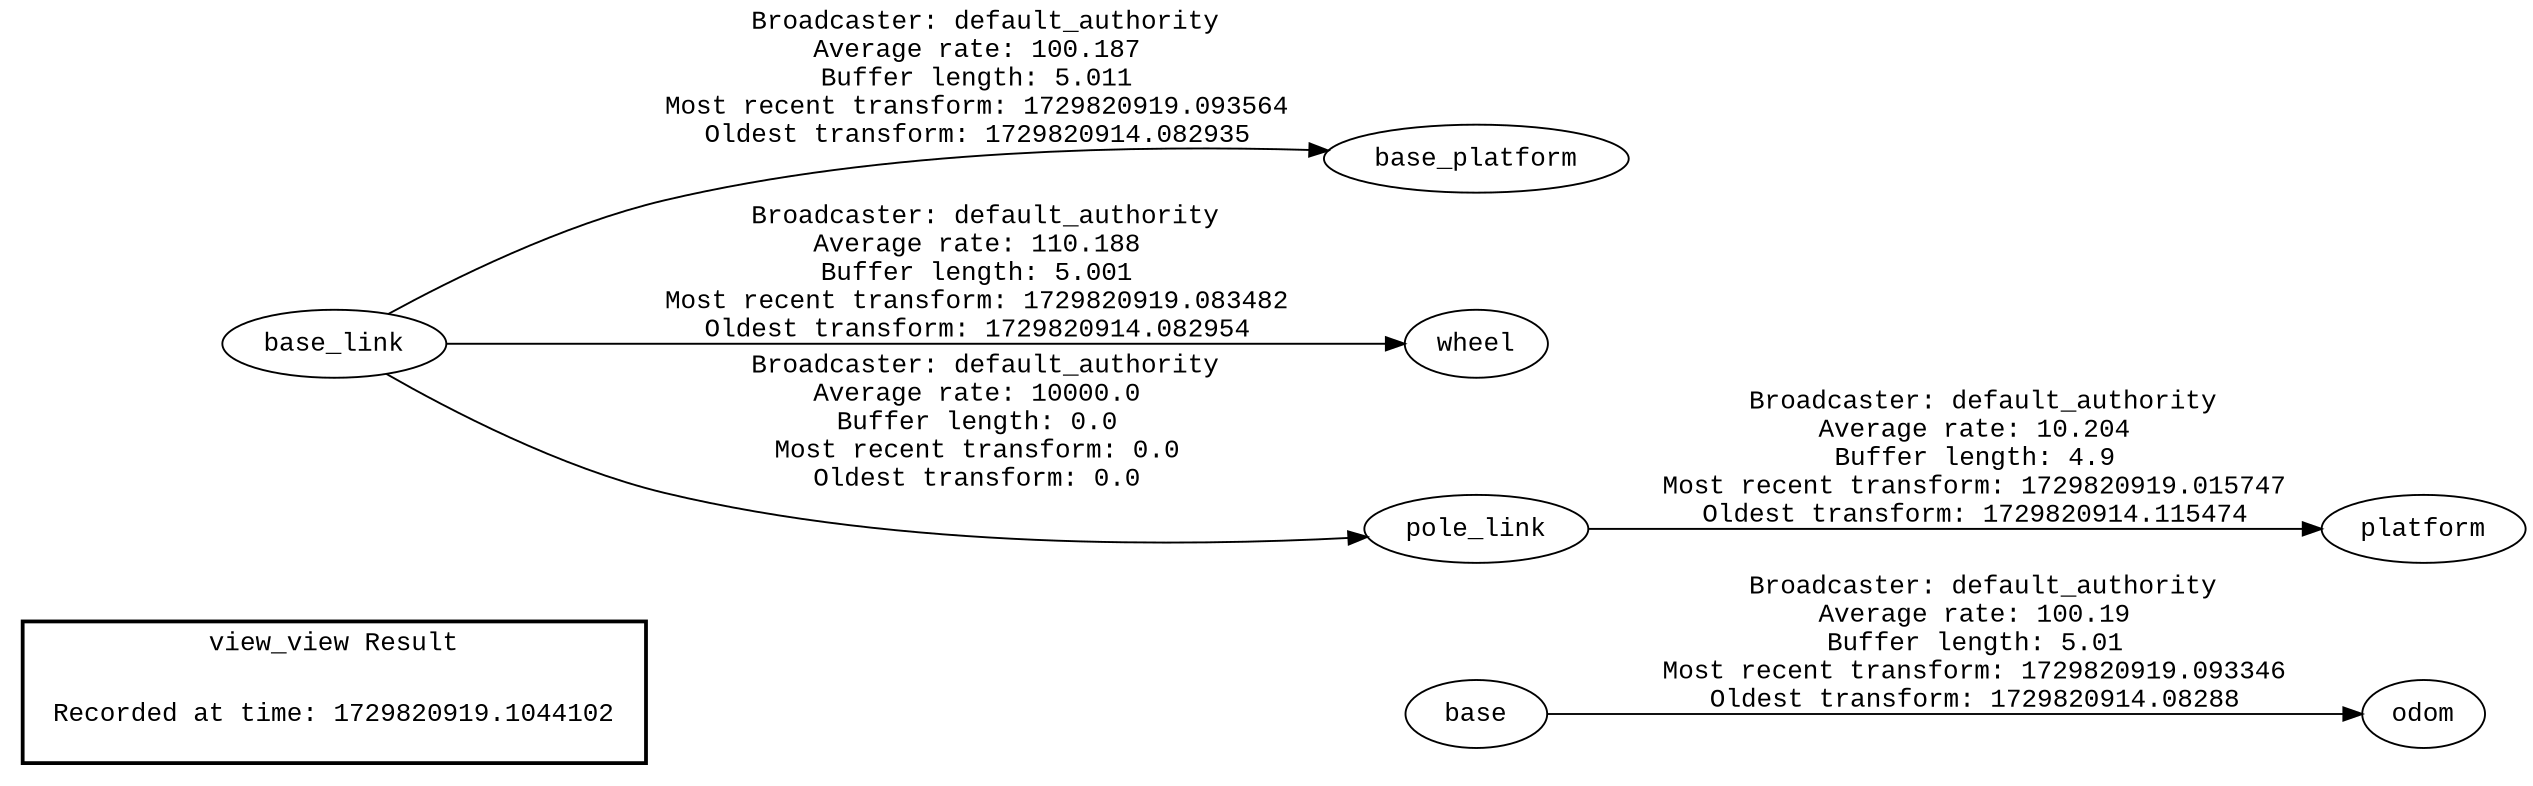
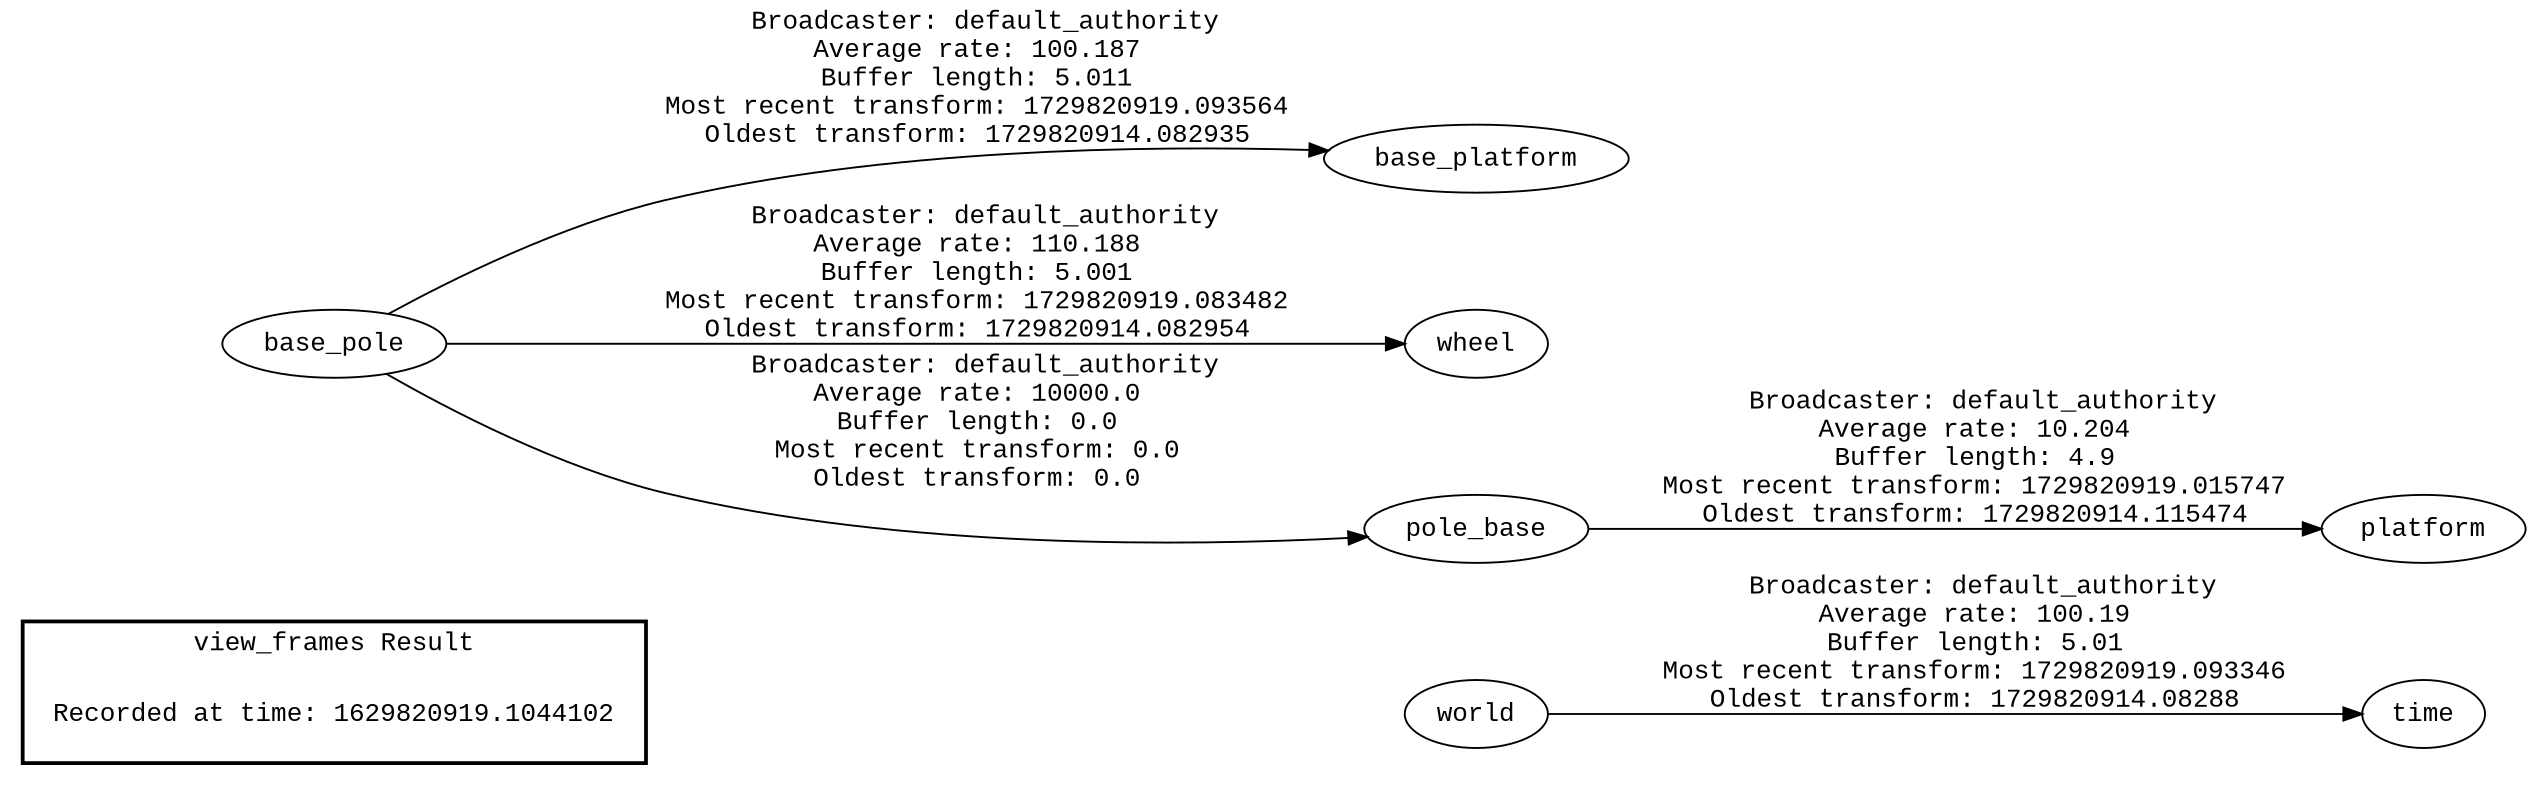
(334, 344) -> (334, 344)
(1476, 529) -> (1476, 529)
(334, 643) -> (334, 643)
(334, 714) -> (334, 714)
(1476, 714) -> (1476, 714)
(2424, 714) -> (2424, 714)
